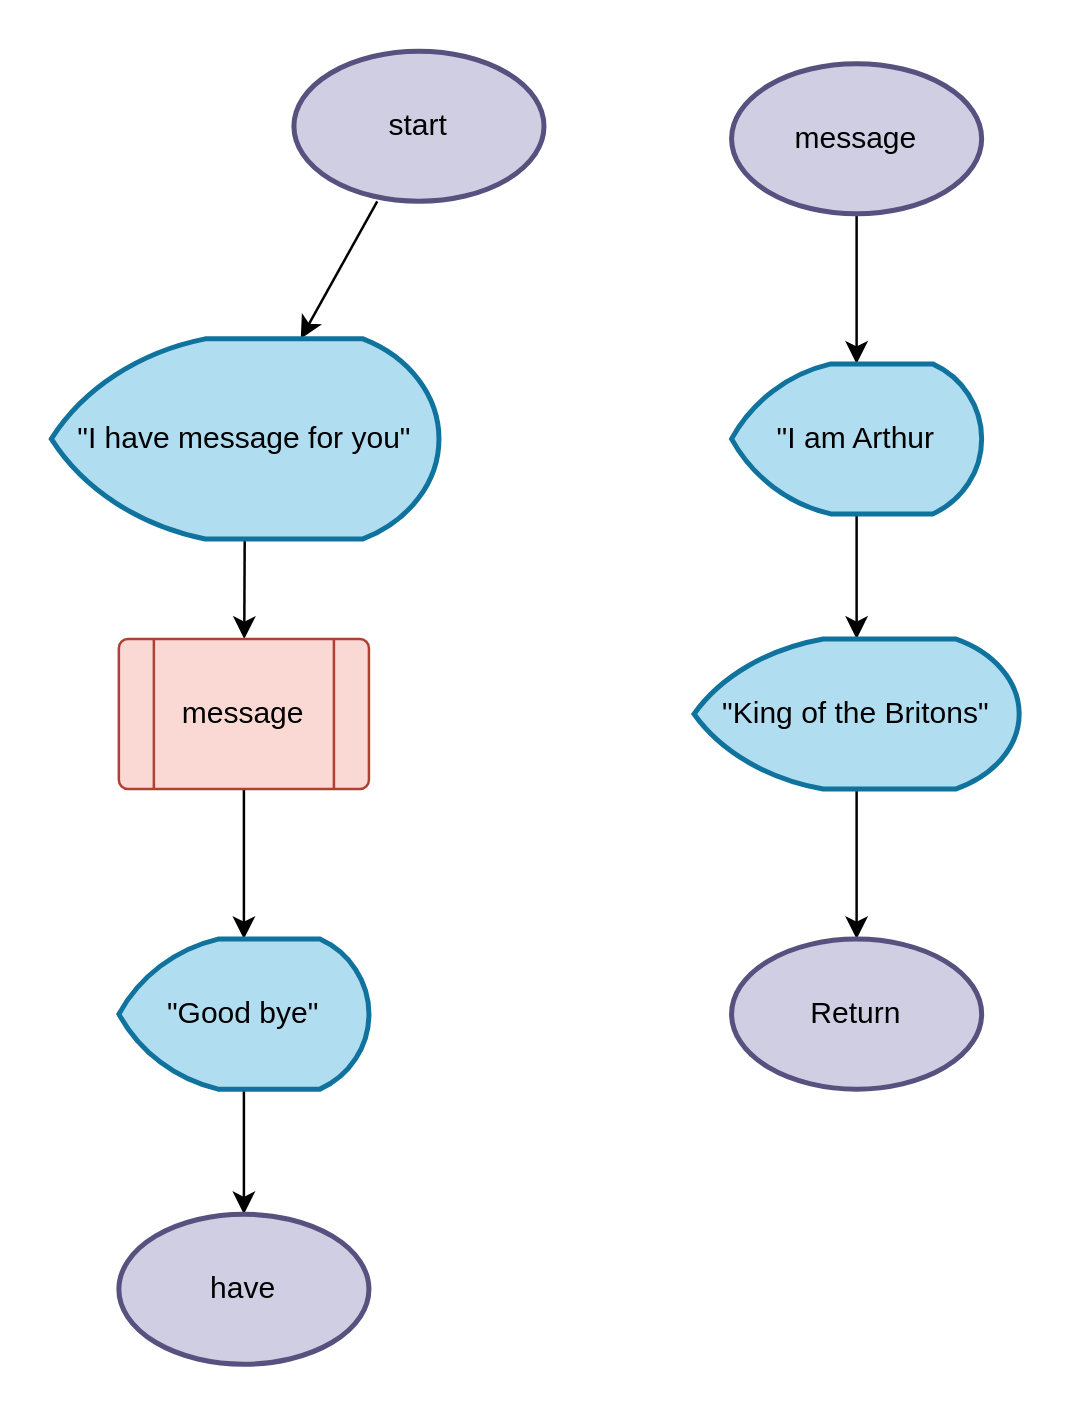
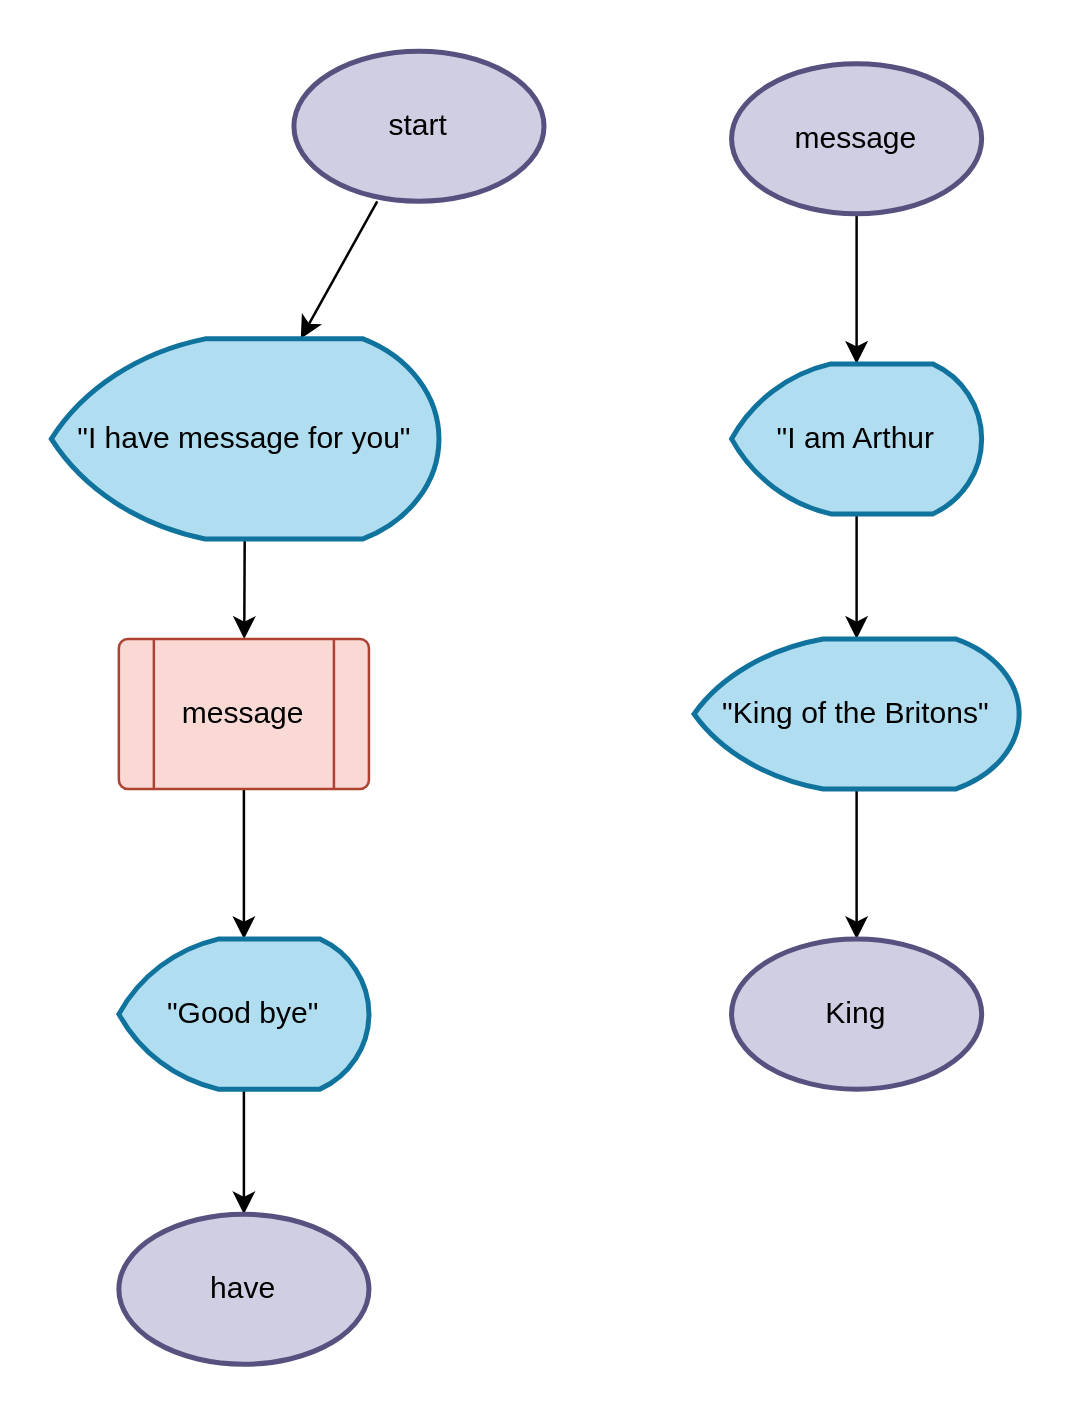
(856, 1014) -> (856, 1014)
